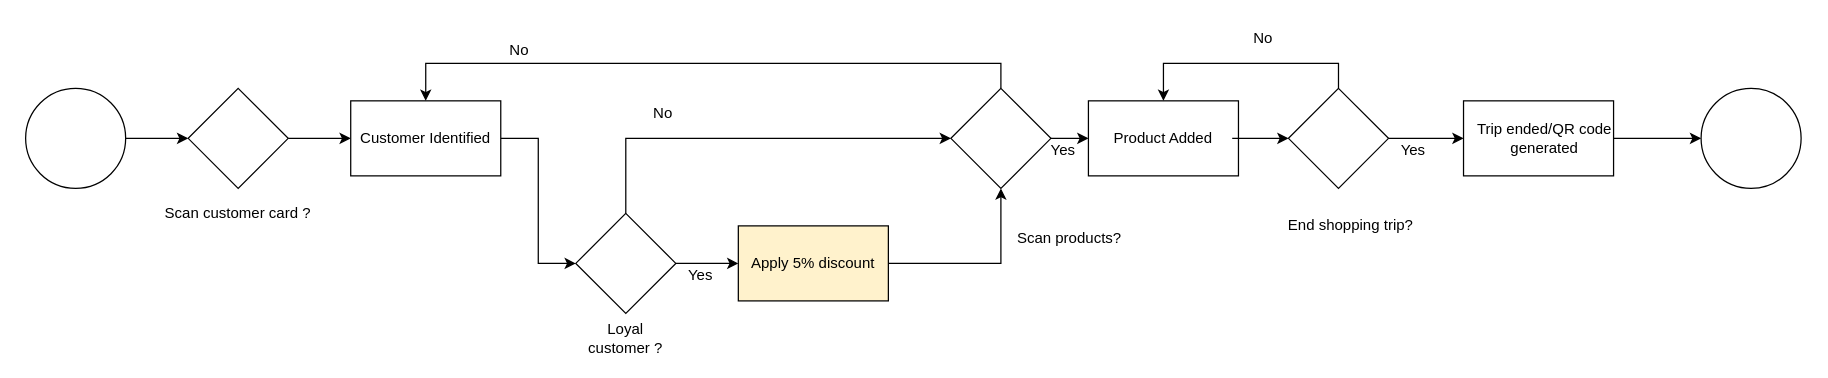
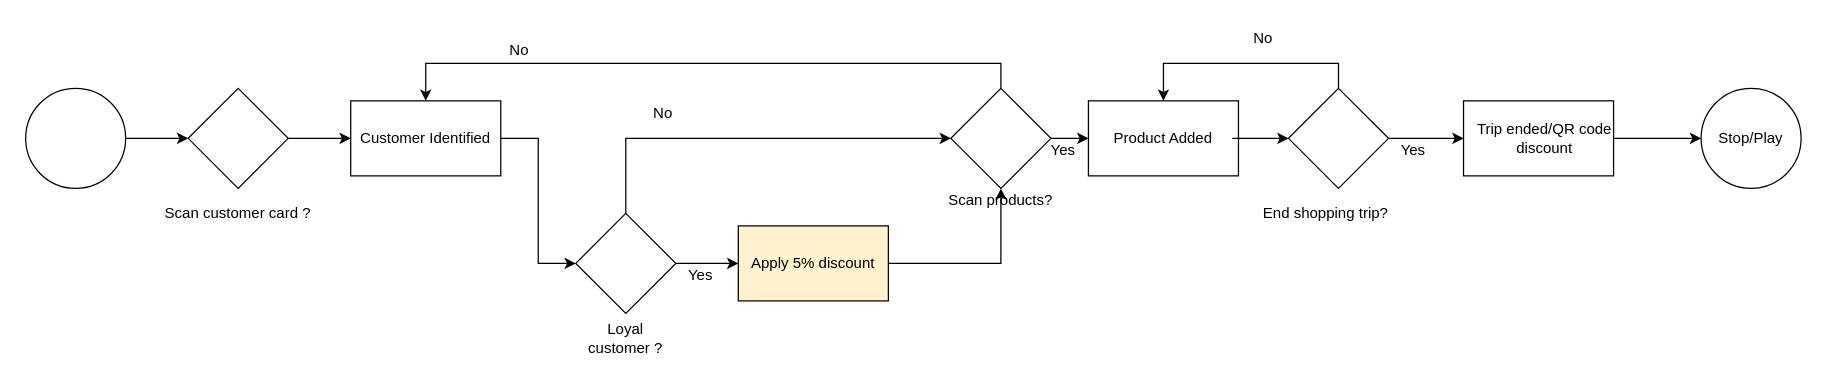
(1544, 138) -> (1544, 138)
none -> (1751, 138)
(1351, 226) -> (1326, 213)
(1069, 238) -> (1001, 201)
